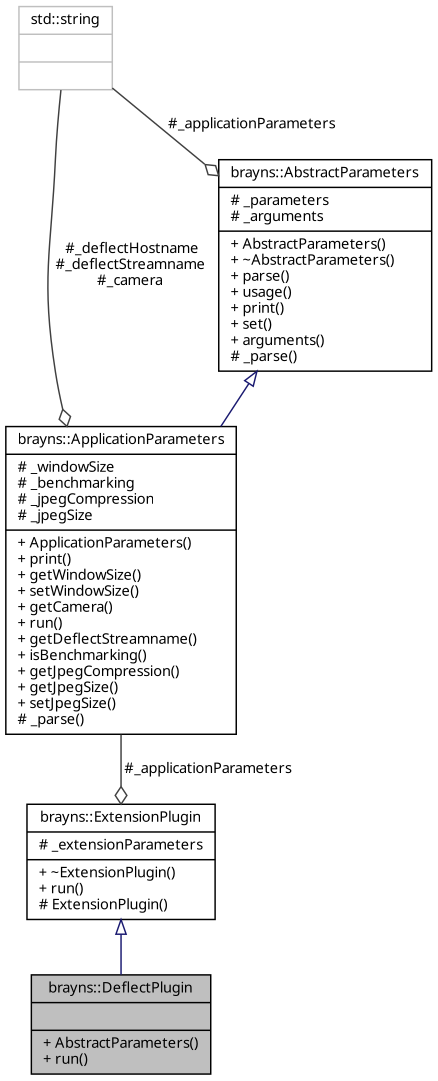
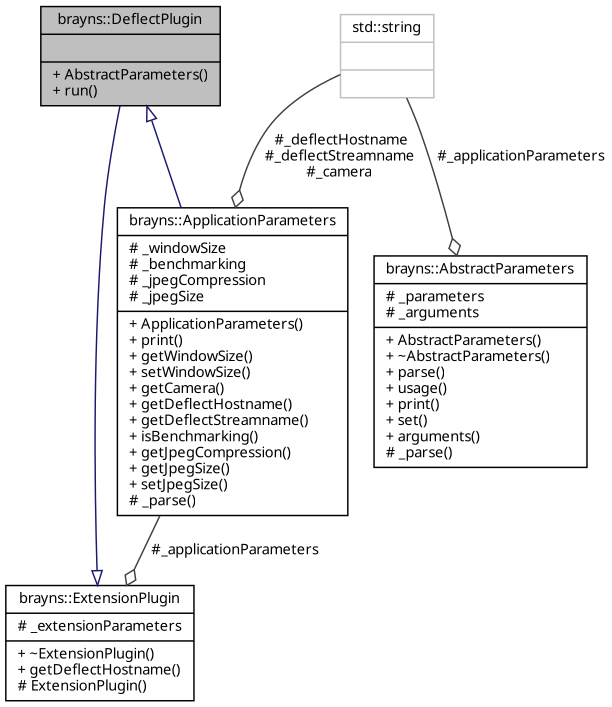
(235, 405) -> (166, 164)
(40, 623) -> (211, 405)
(61, 889) -> (99, 670)
